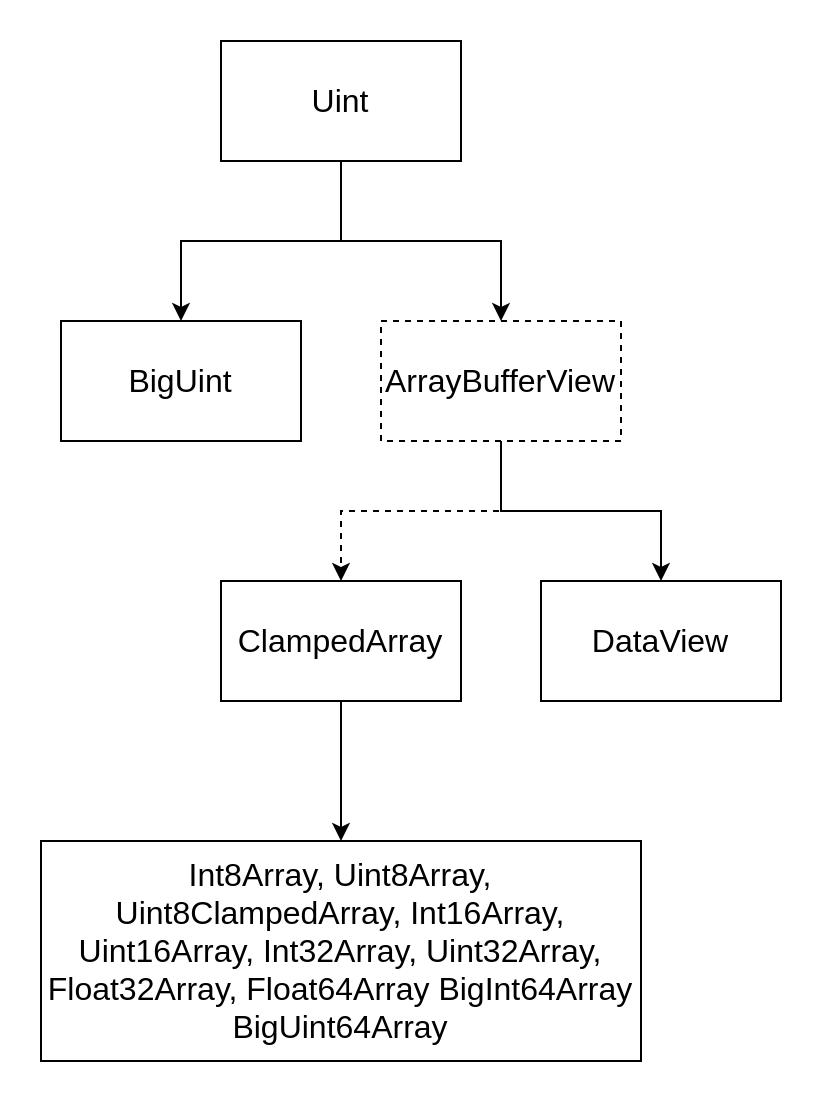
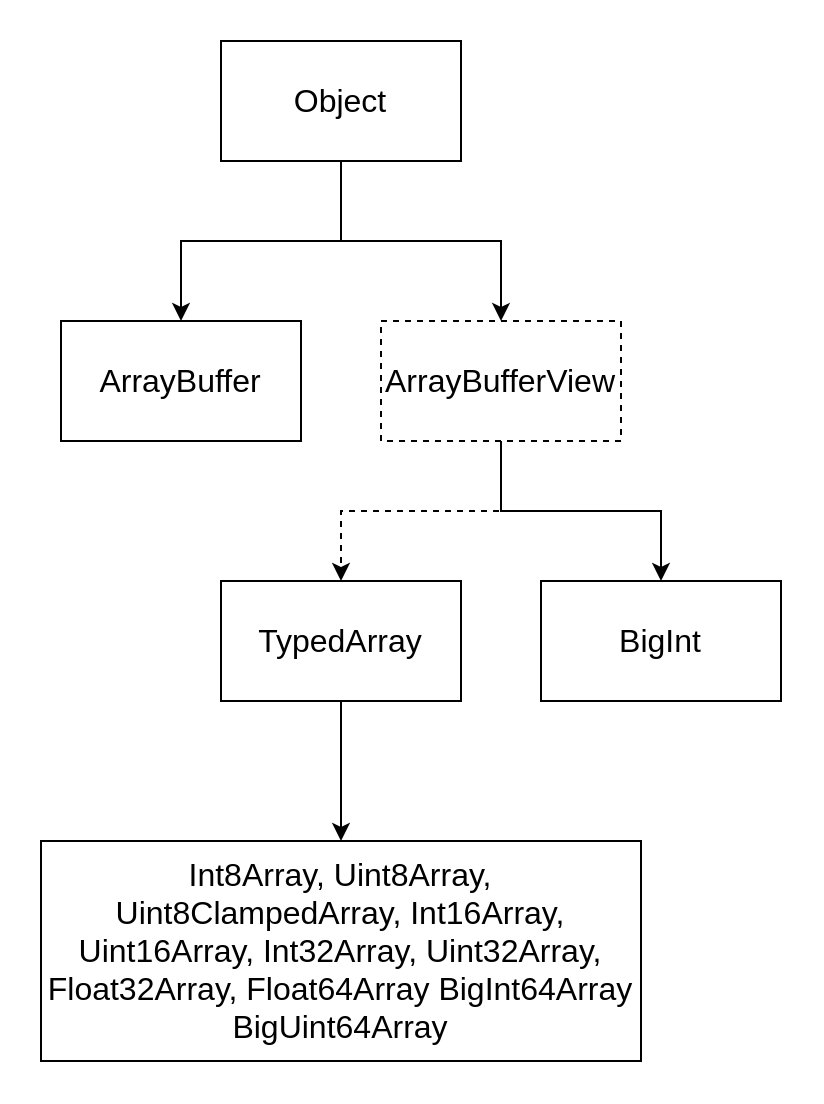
(341, 101) -> (341, 101)
(181, 381) -> (181, 381)
(341, 641) -> (341, 641)
(661, 641) -> (661, 641)
